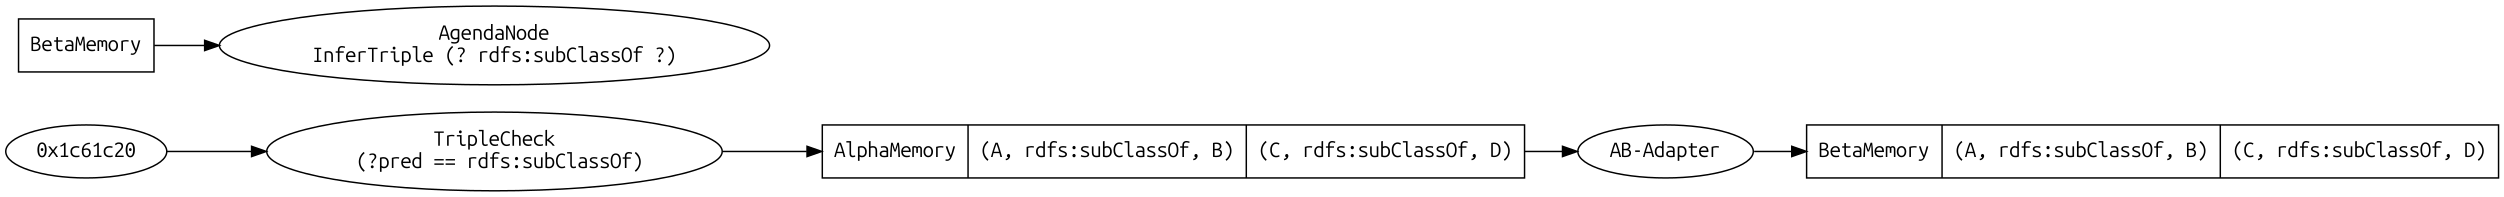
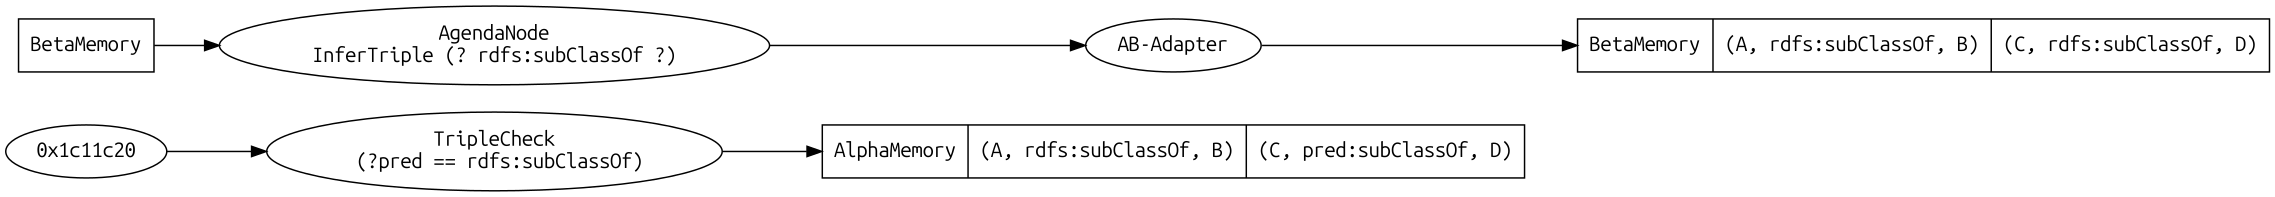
(86, 151) -> (86, 151)
(1385, 151) -> (1385, 151)
(1544, 151) -> (920, 45)
